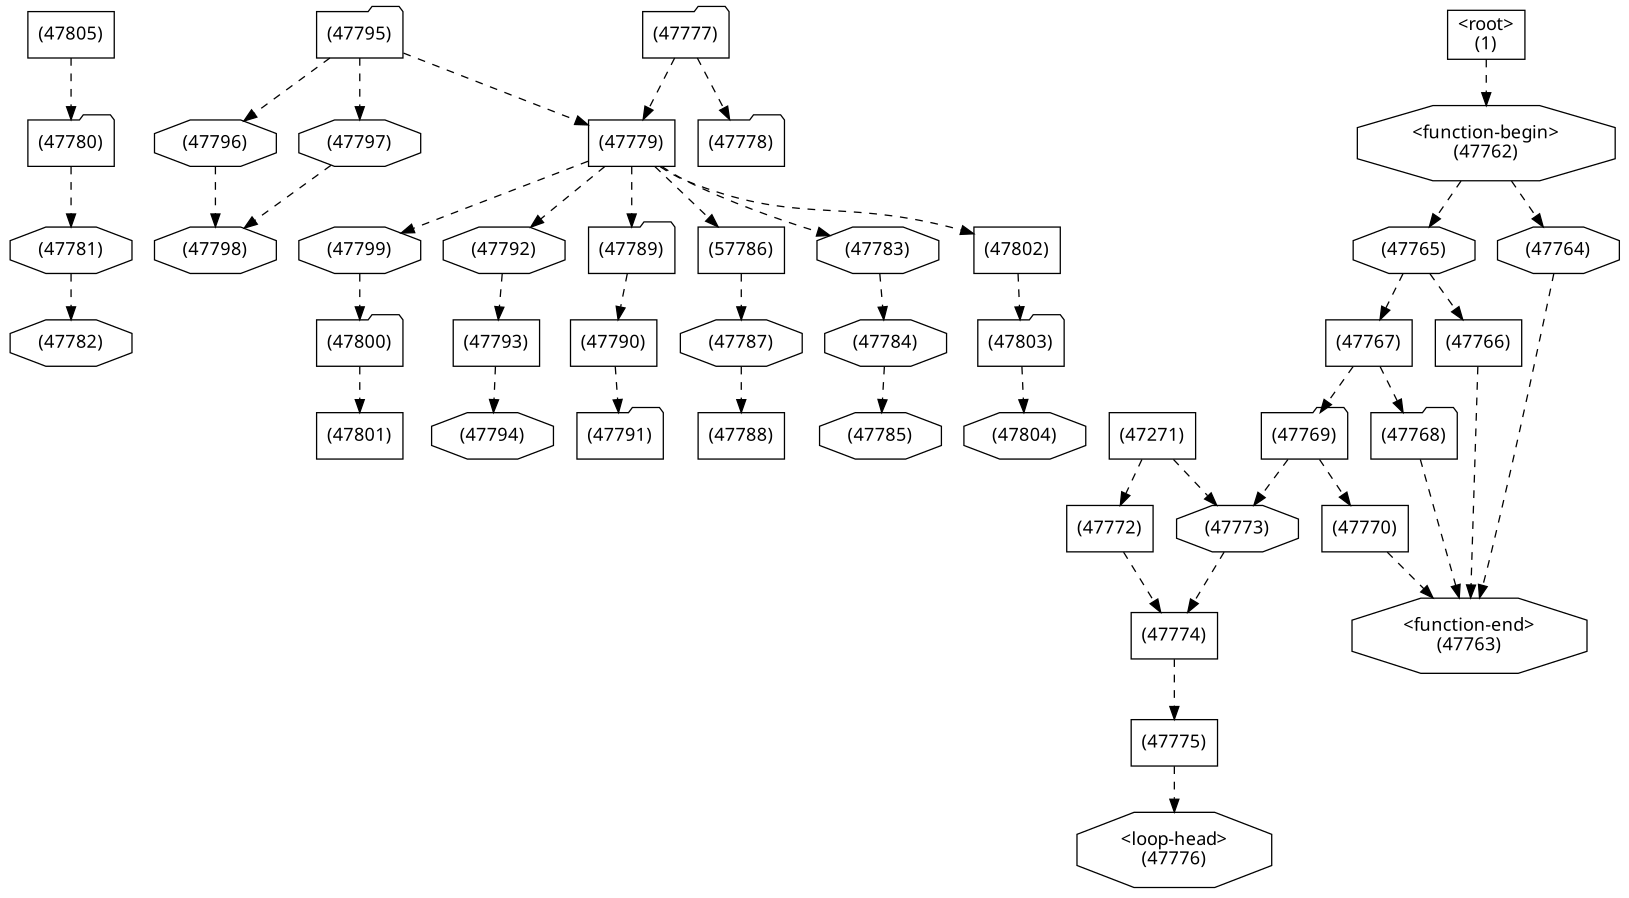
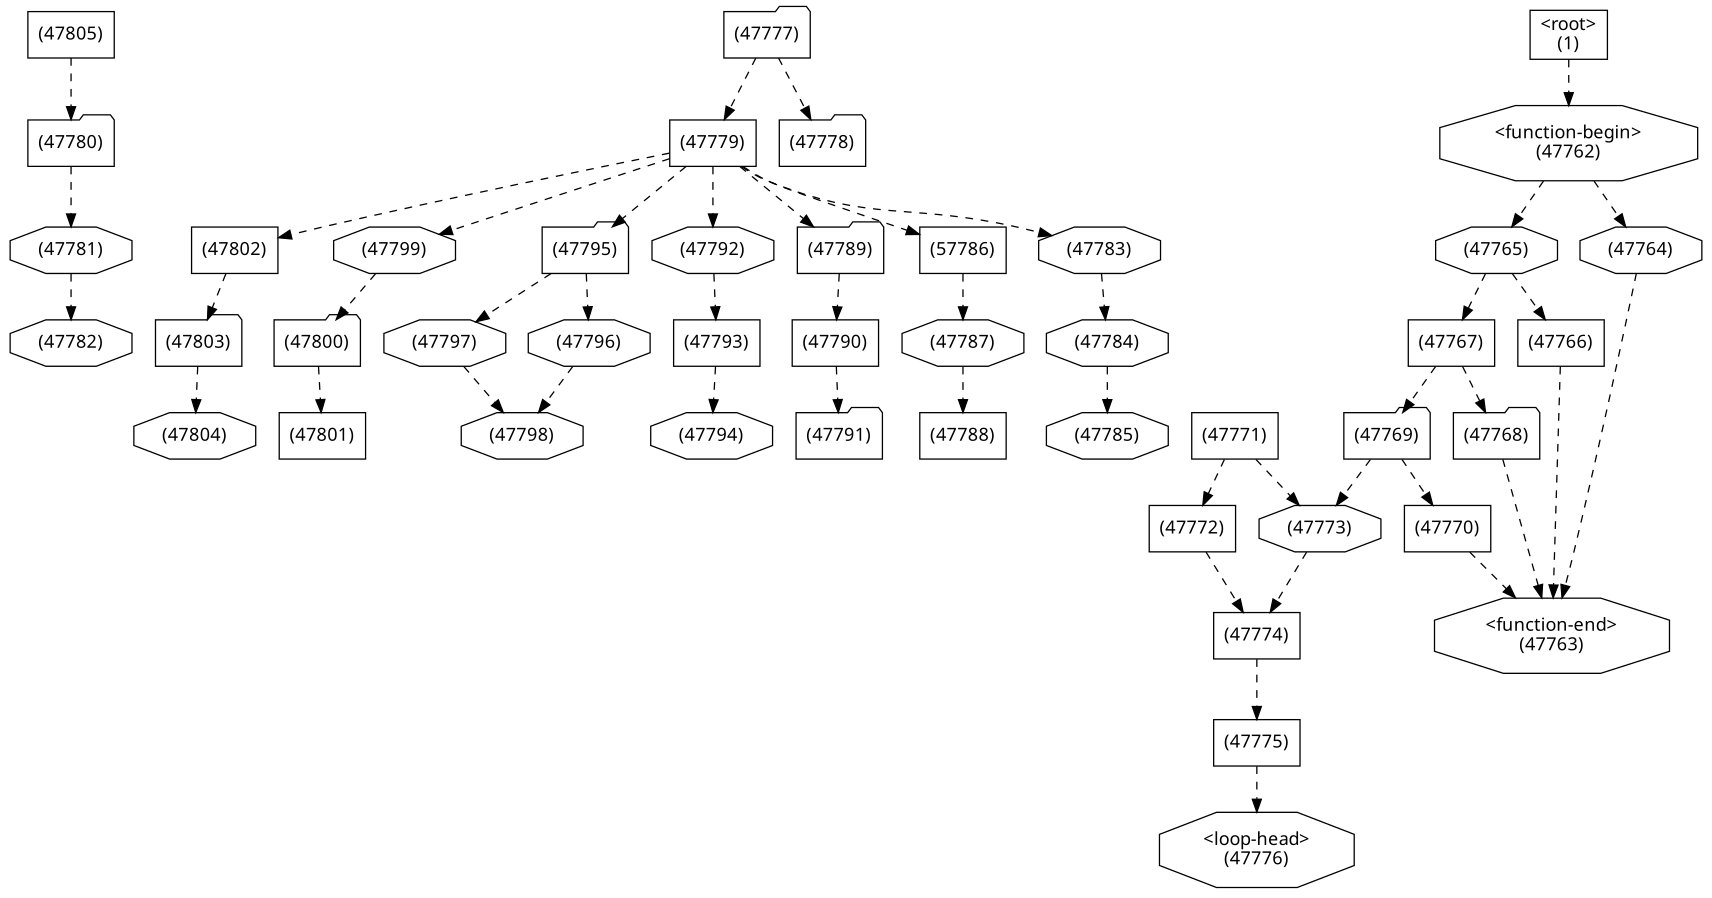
(490, 87) -> (654, 193)
(1152, 436) -> (1235, 436)
